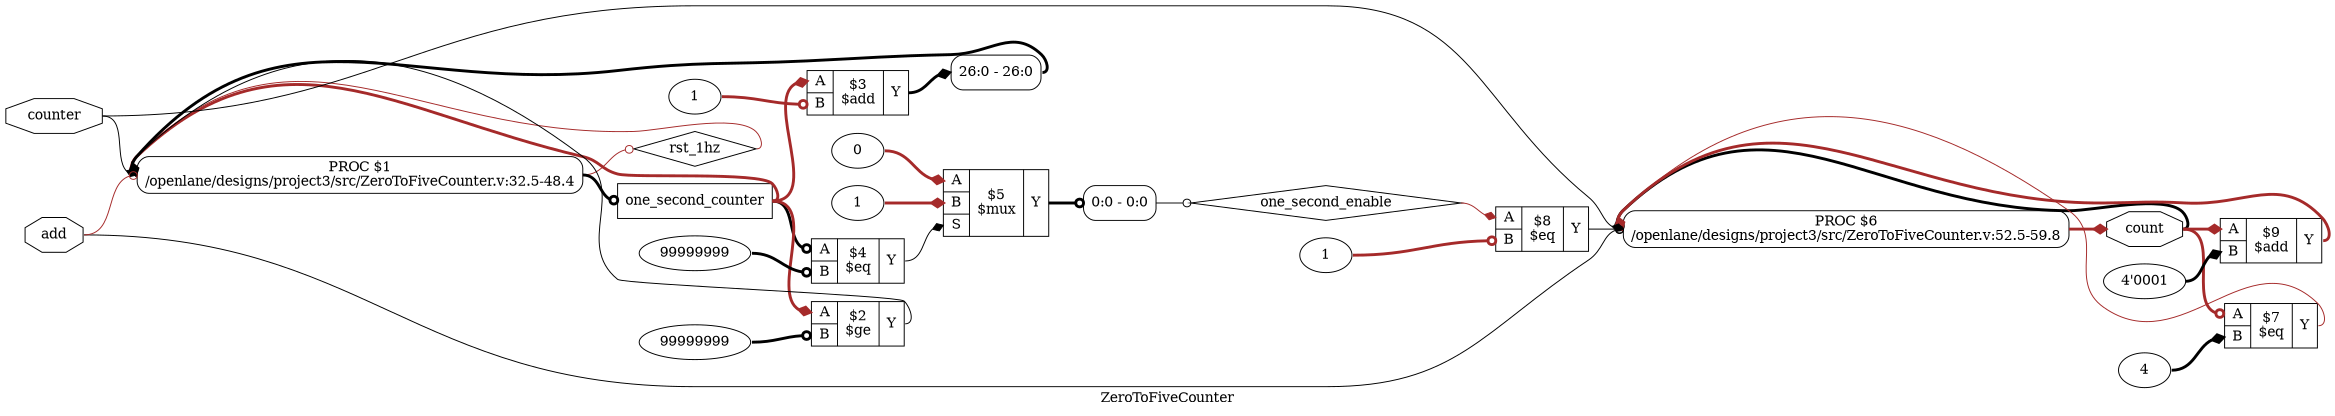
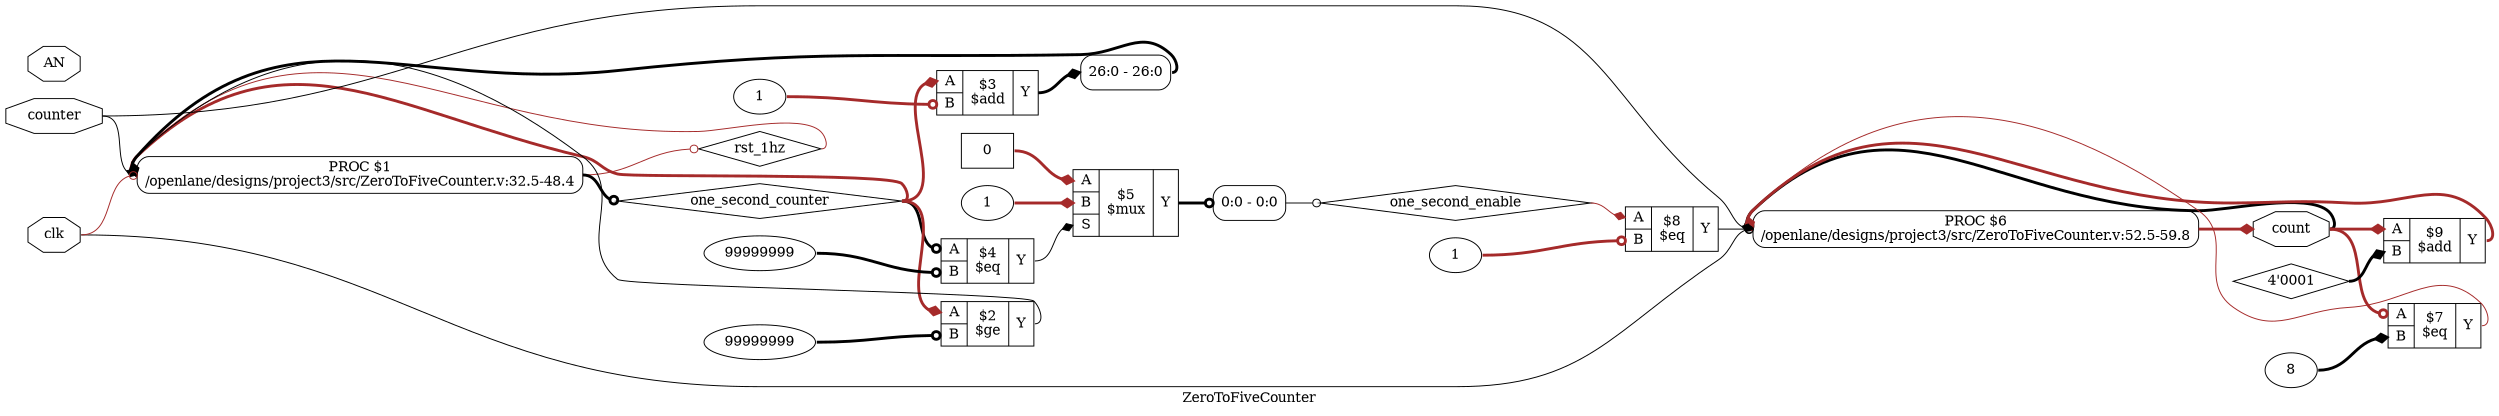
none -> (54, 64)
(858, 151) -> (987, 151)
(695, 201) -> (760, 201)
(54, 235) -> (54, 235)
(2145, 281) -> (2291, 281)
(2145, 370) -> (2291, 370)
